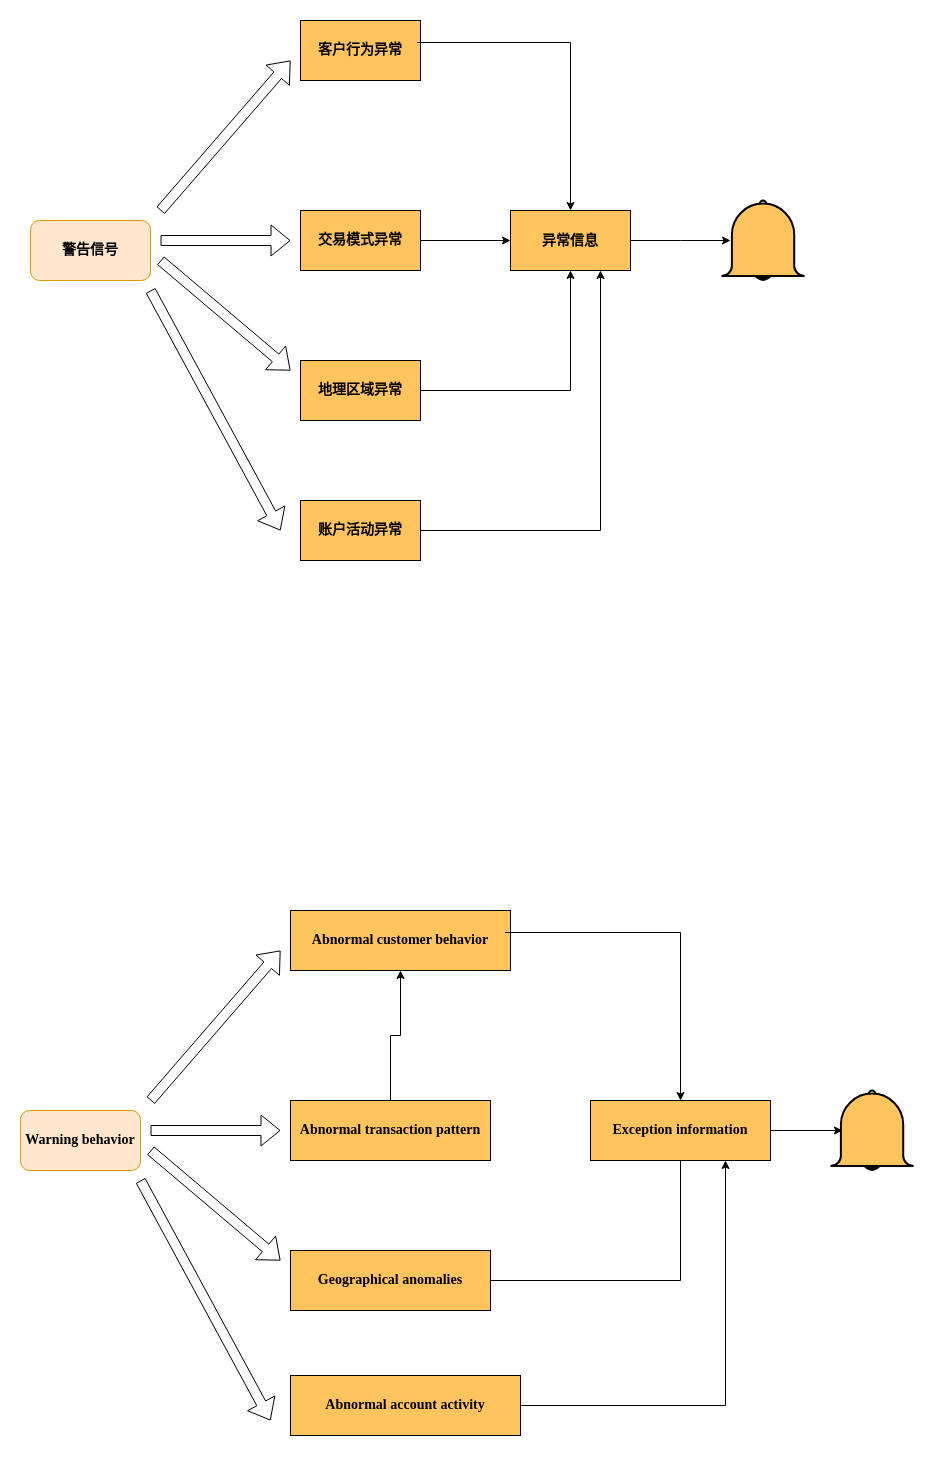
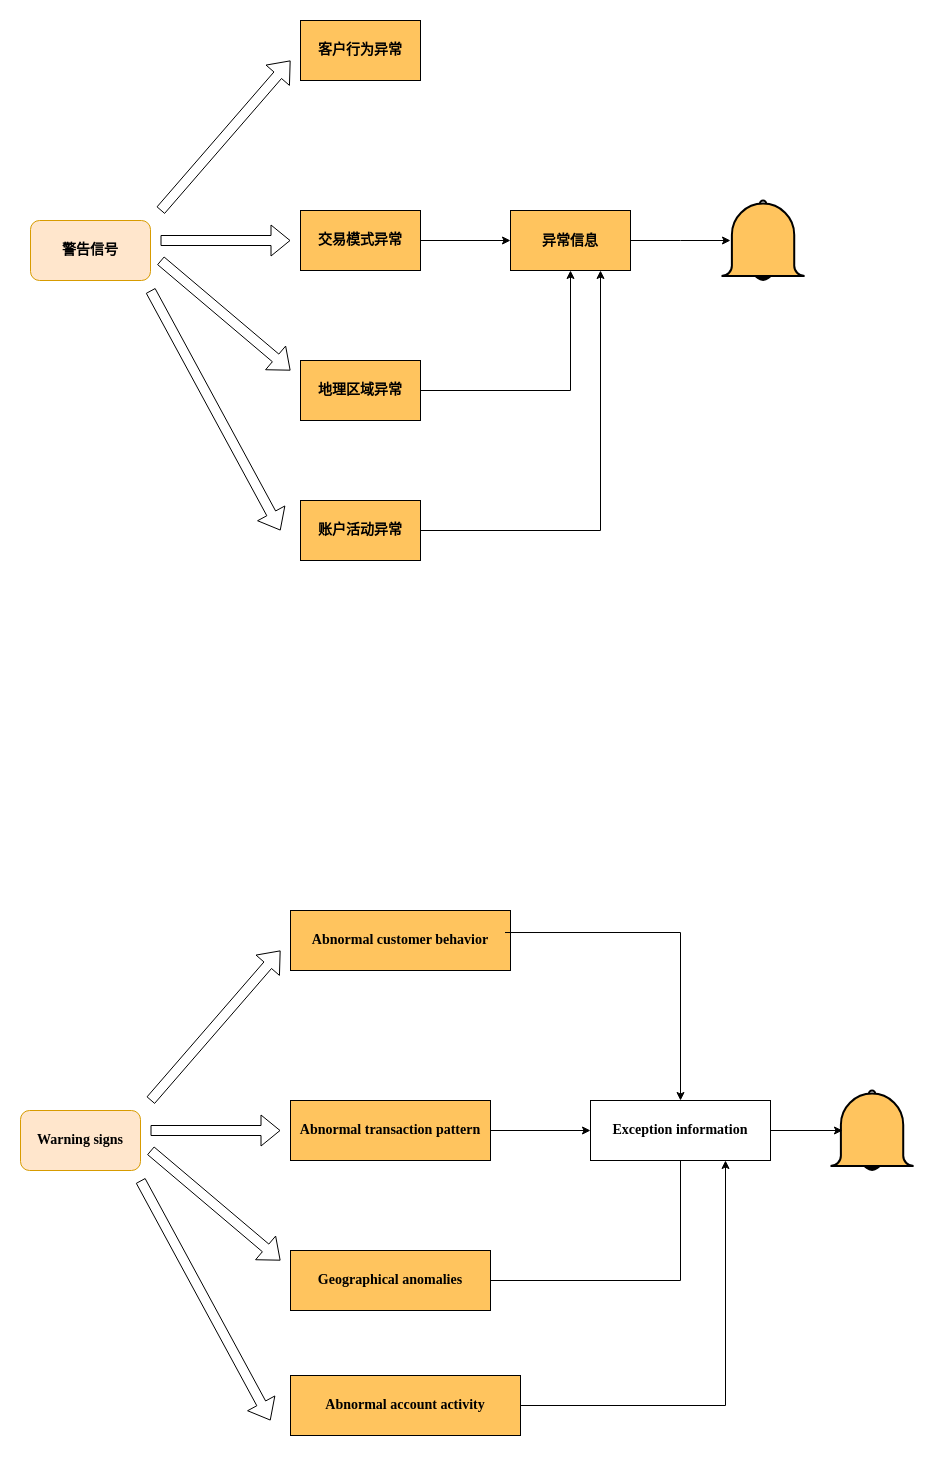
(571, 47) -> none
(392, 1036) -> (537, 1131)
(681, 1131) -> (681, 1131)
(81, 1141) -> (81, 1141)
